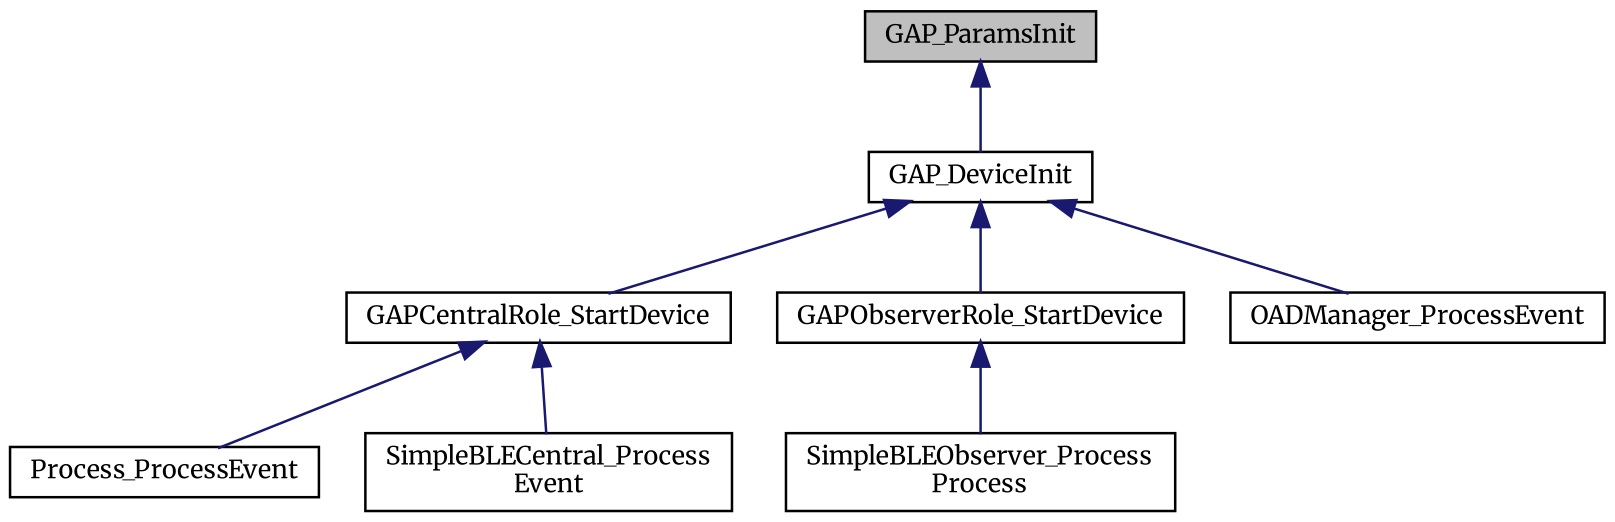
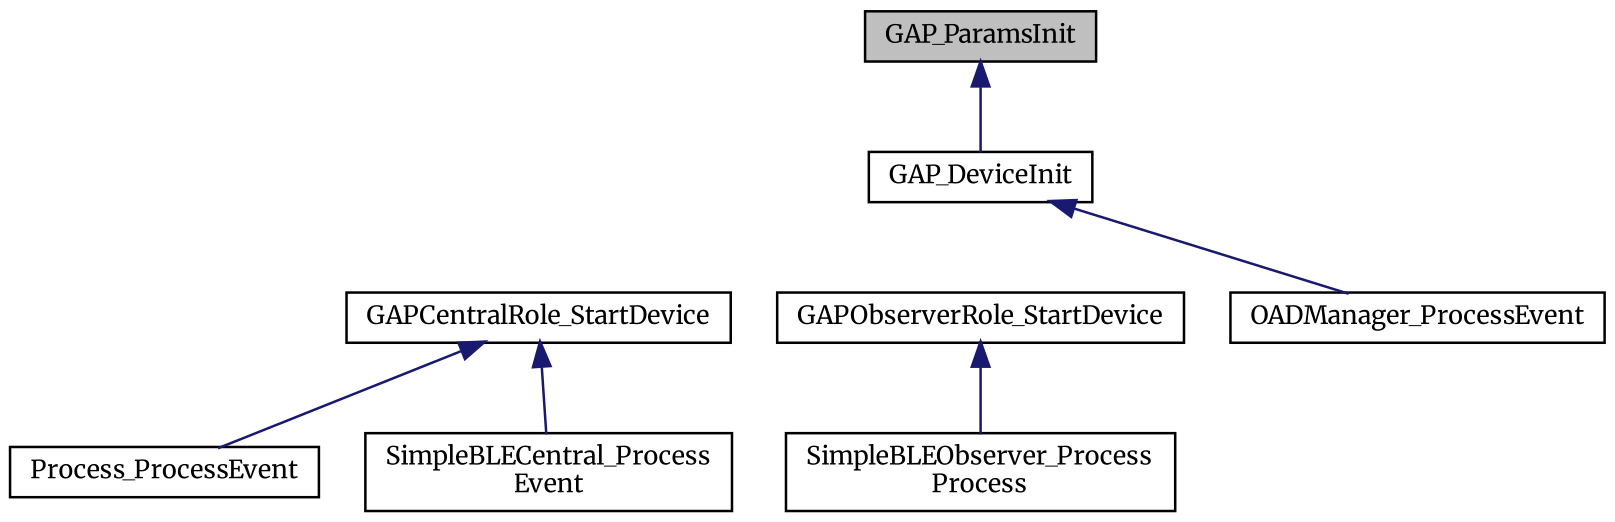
(747, 251) -> none
(981, 260) -> none
